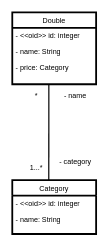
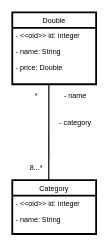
(46, 67) -> (41, 67)
(75, 162) -> (75, 123)
(37, 168) -> (37, 168)
